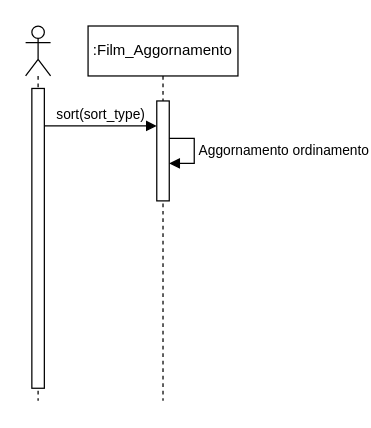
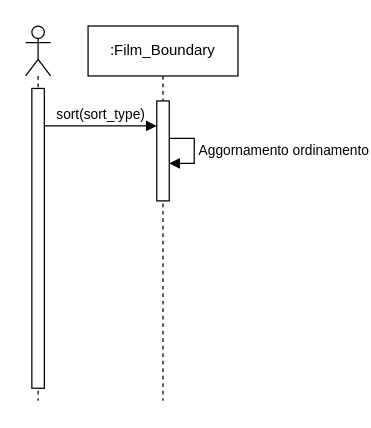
(163, 51) -> (163, 51)
